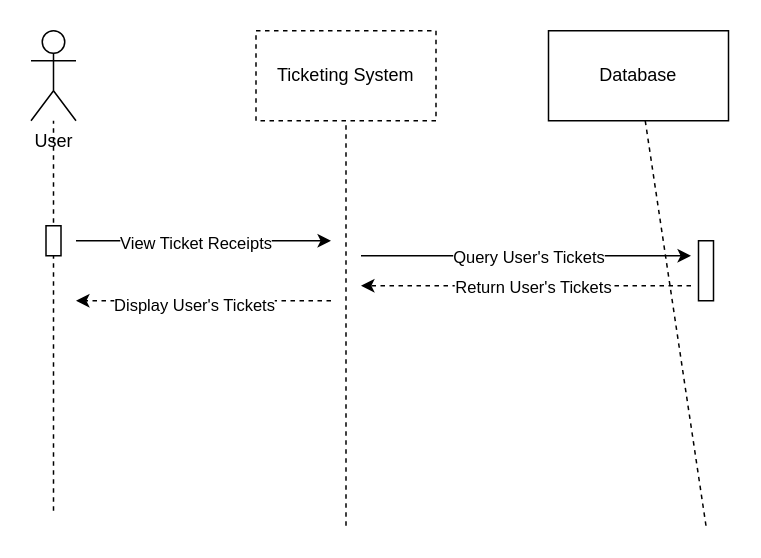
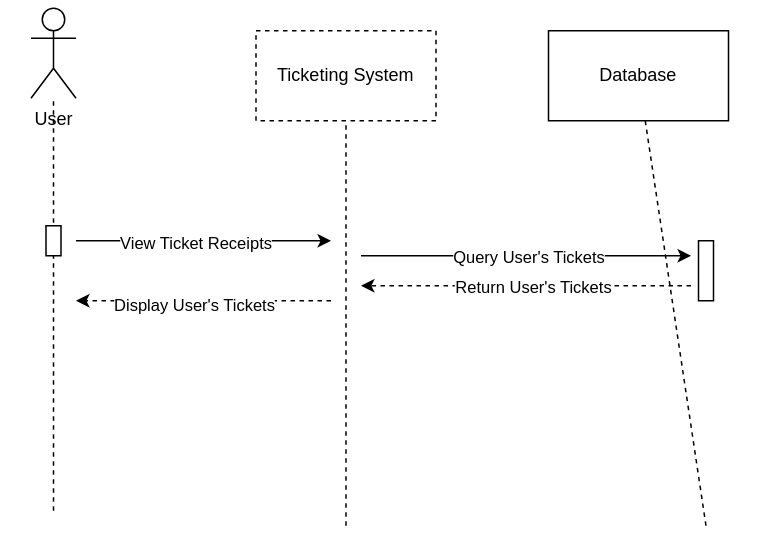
(53, 76) -> (53, 53)
